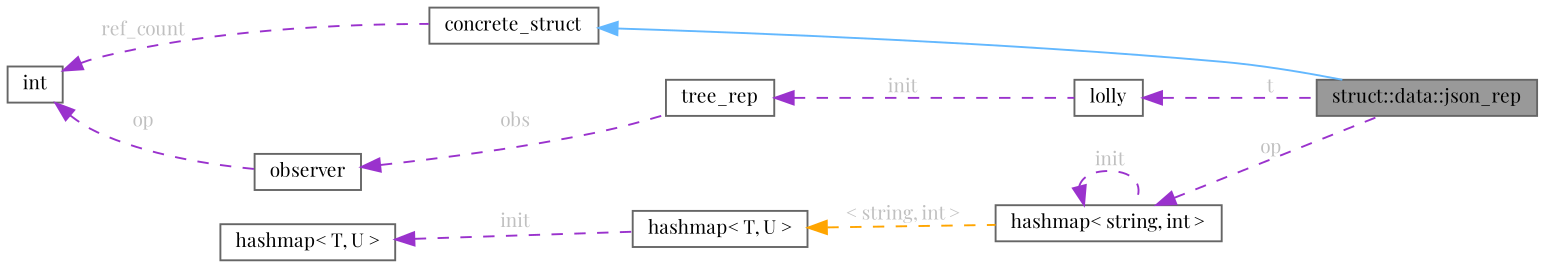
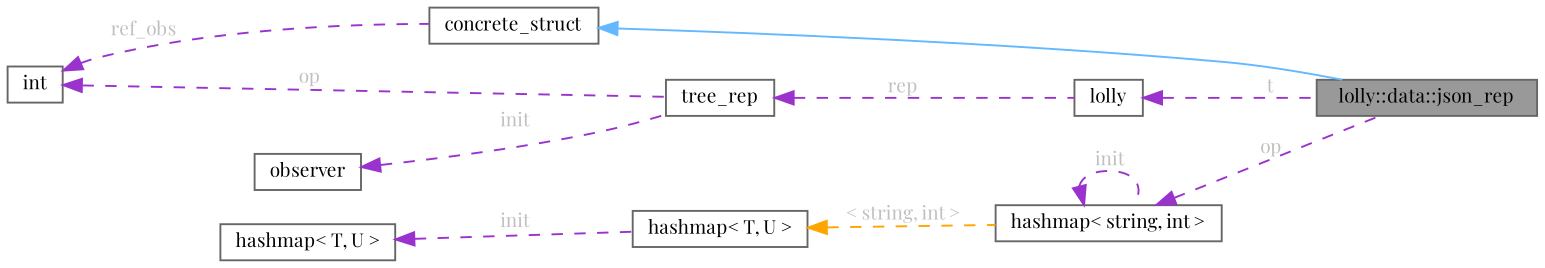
(142, 30) -> (142, 30)
(902, 87) -> (902, 87)
(1427, 98) -> (1427, 98)
(514, 122) -> (514, 122)
(158, 153) -> (374, 91)
